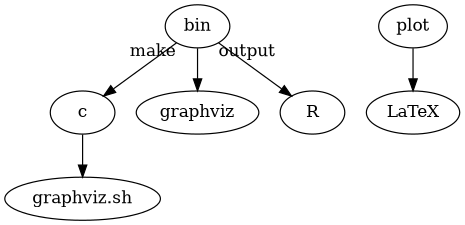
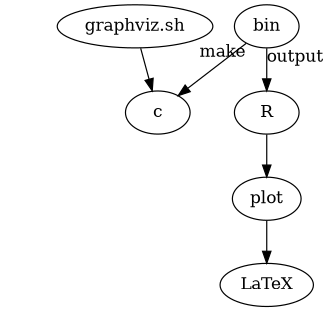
(198, 113) -> none
(83, 150) -> (145, 64)
none -> (267, 150)
